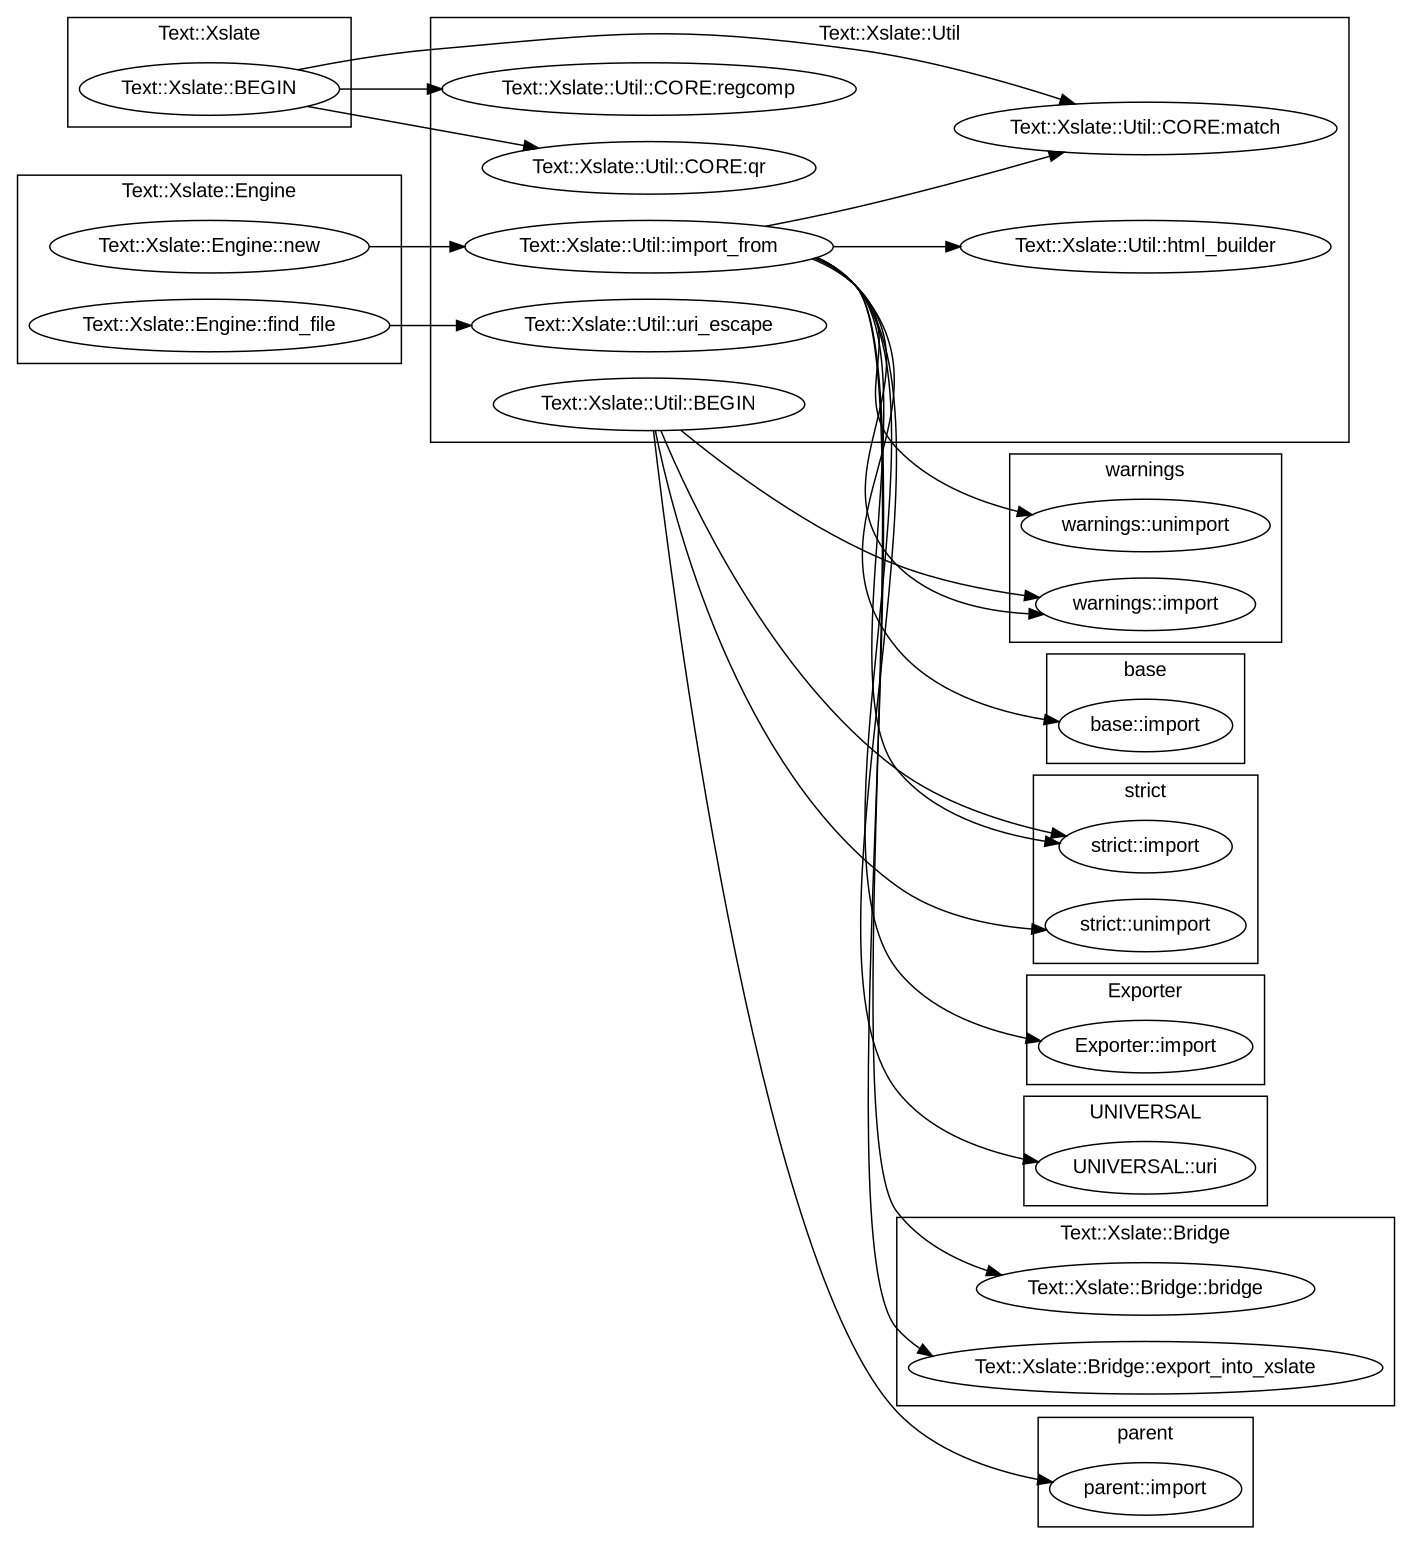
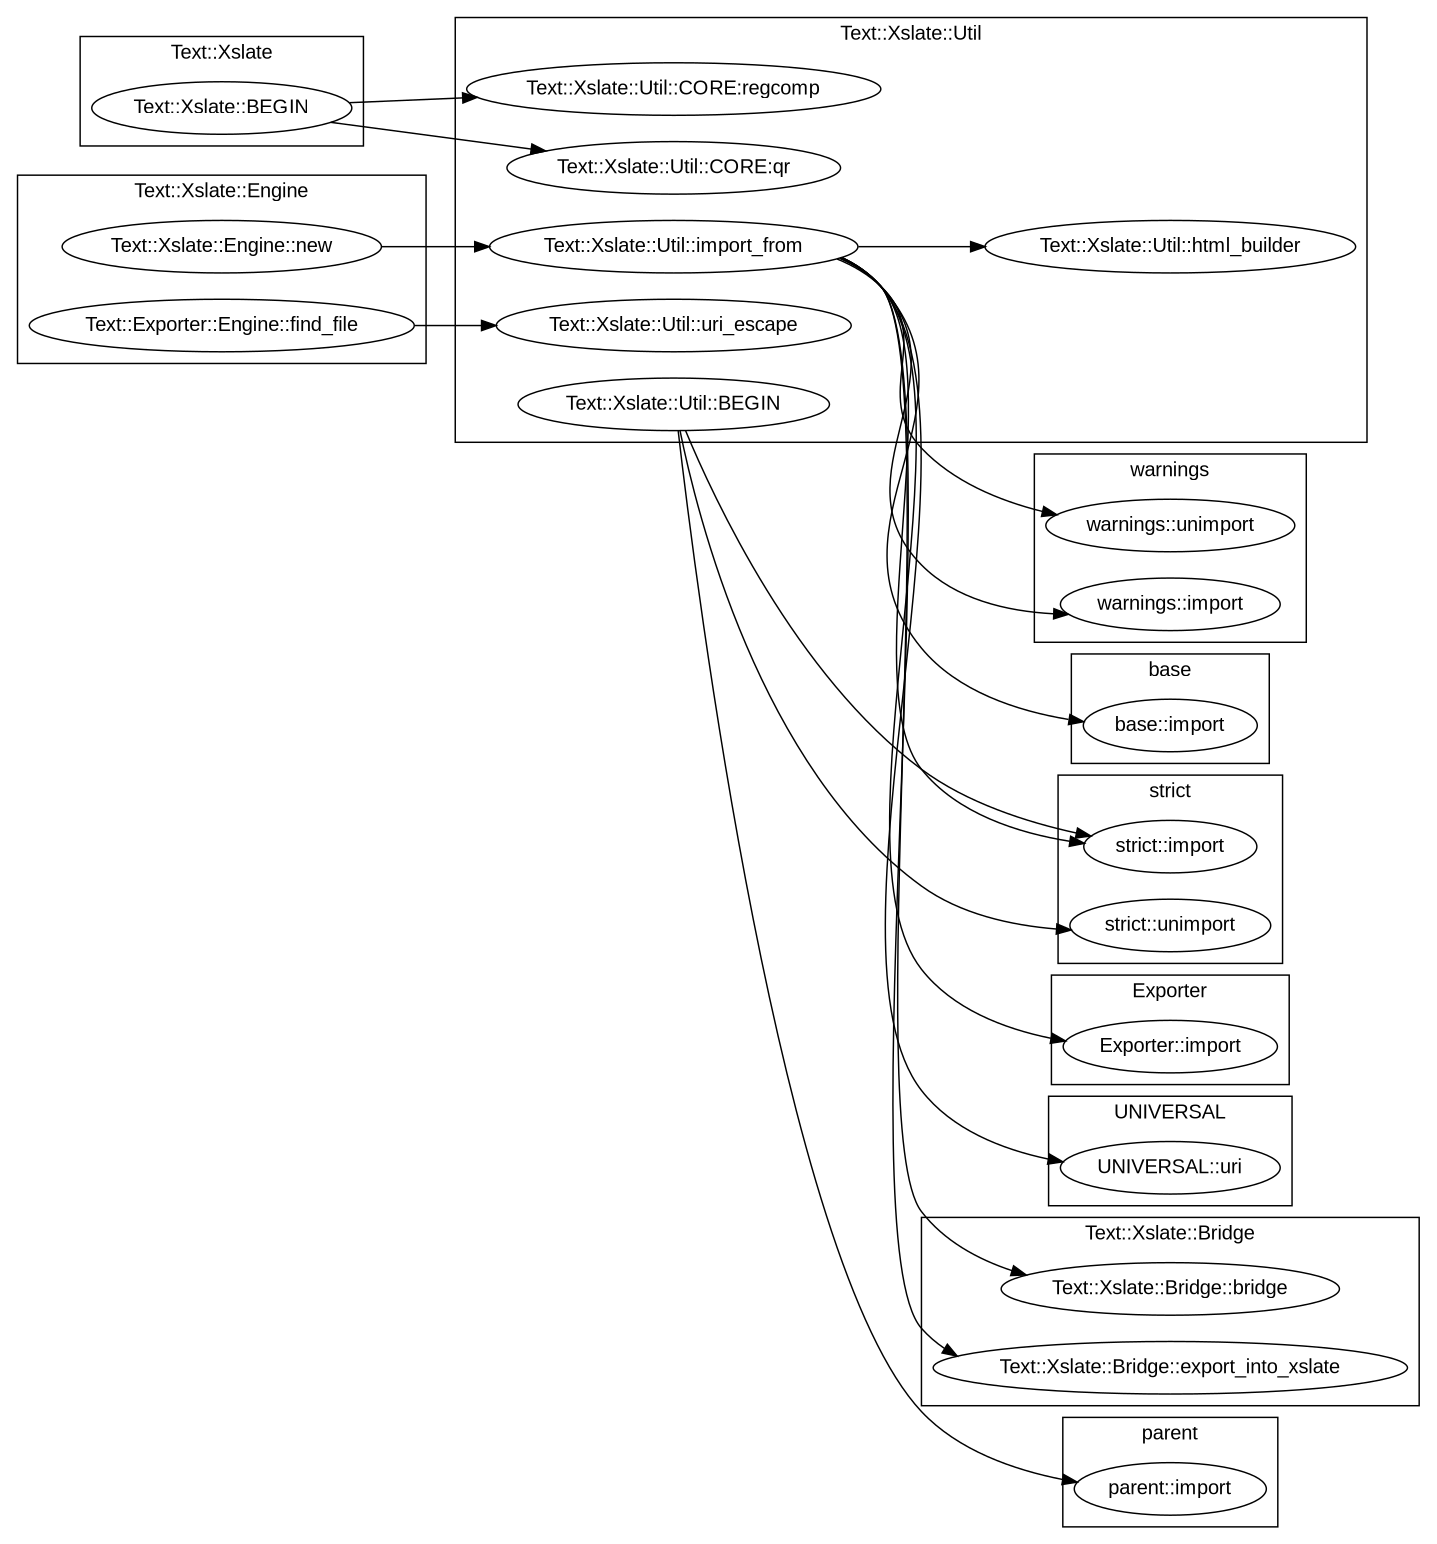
(1146, 128) -> none
(209, 326) -> (222, 326)
(841, 539) -> none
